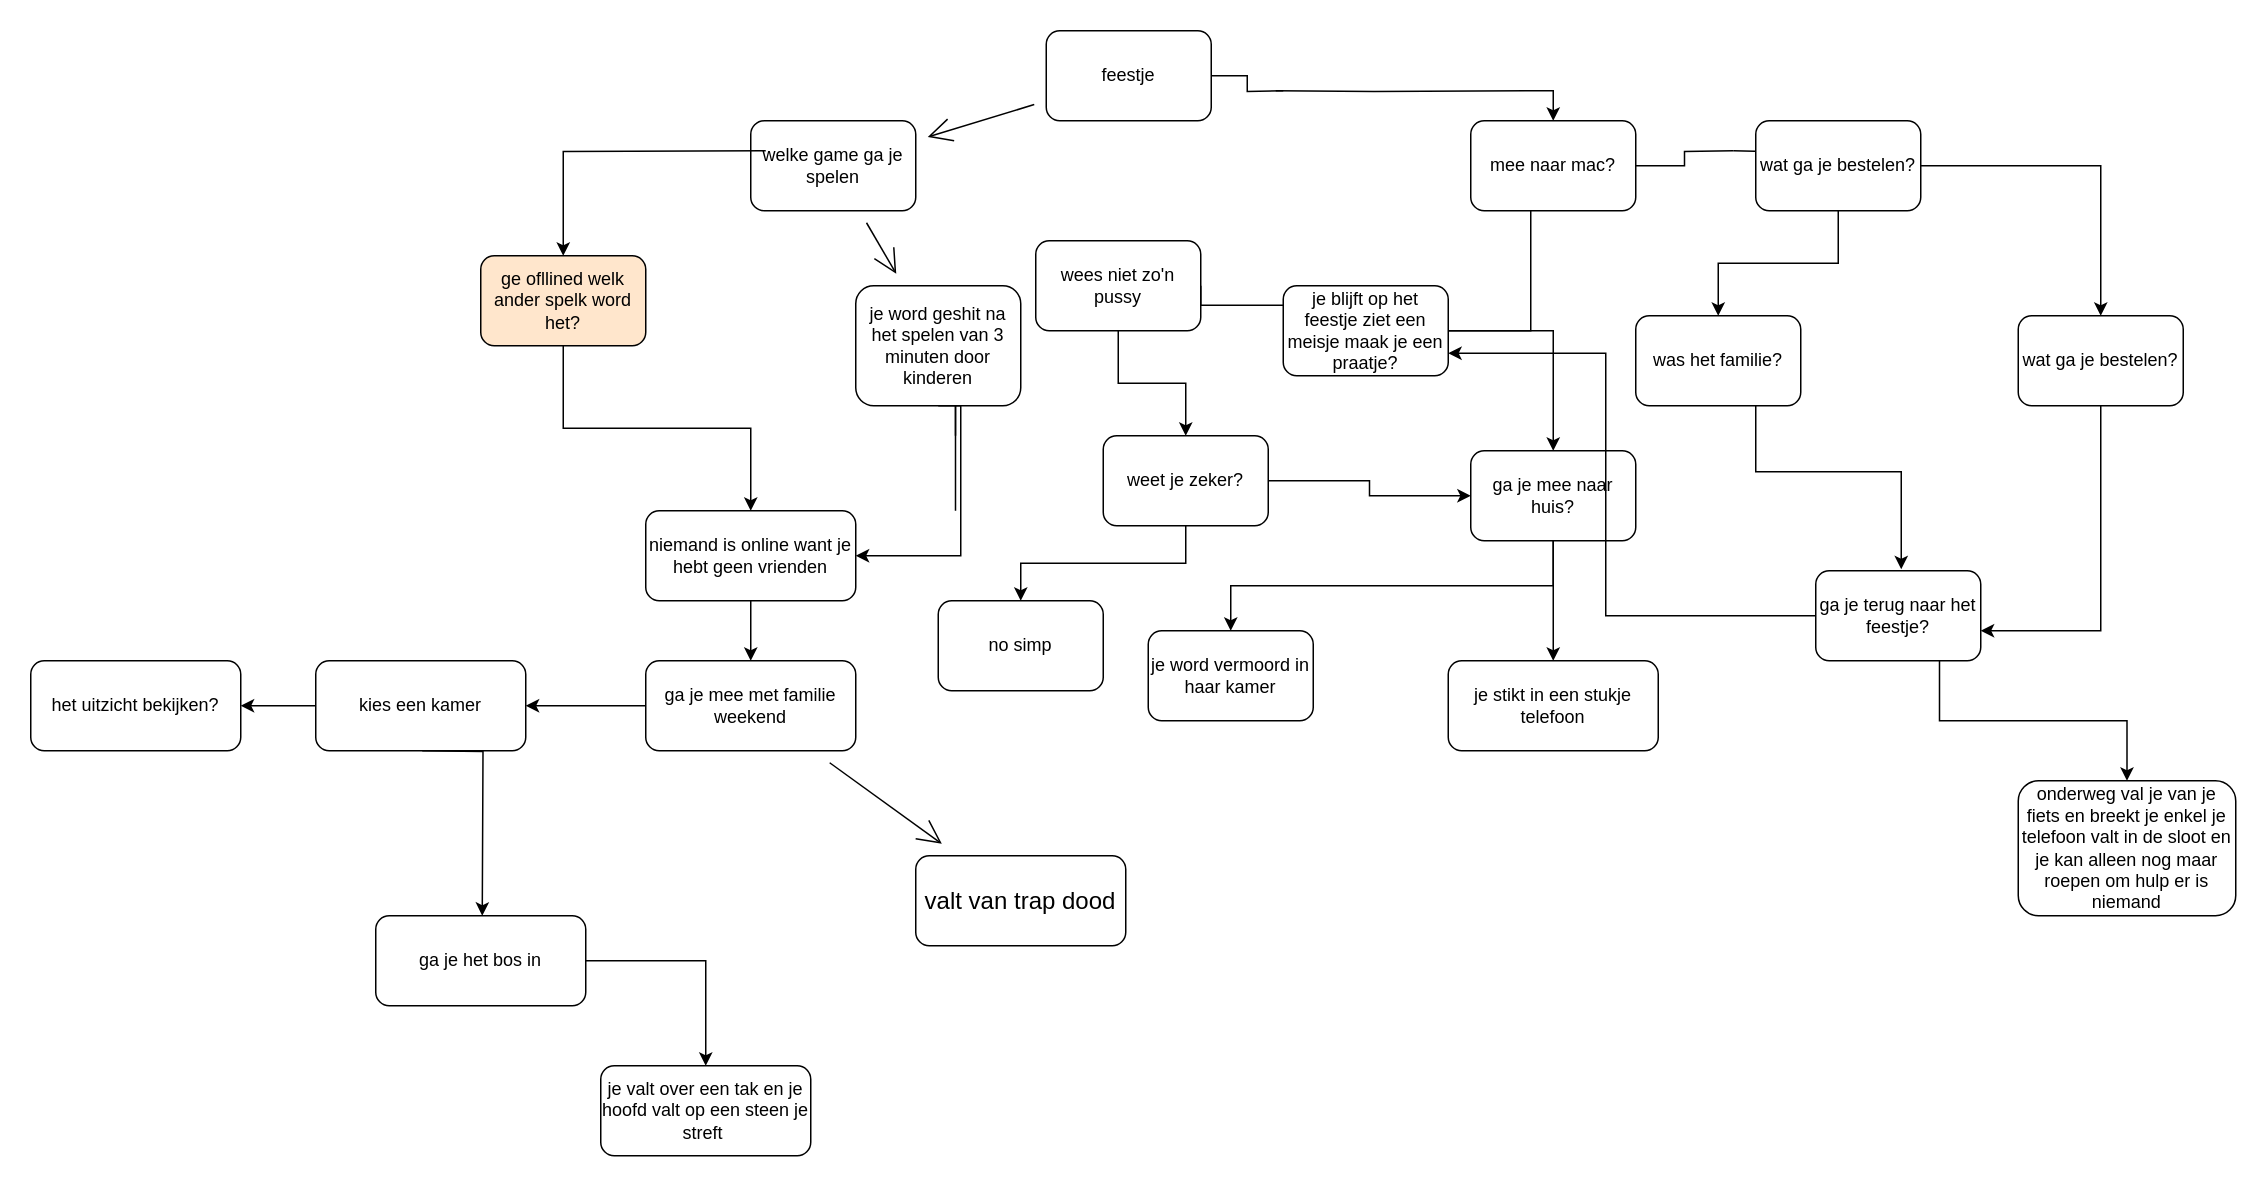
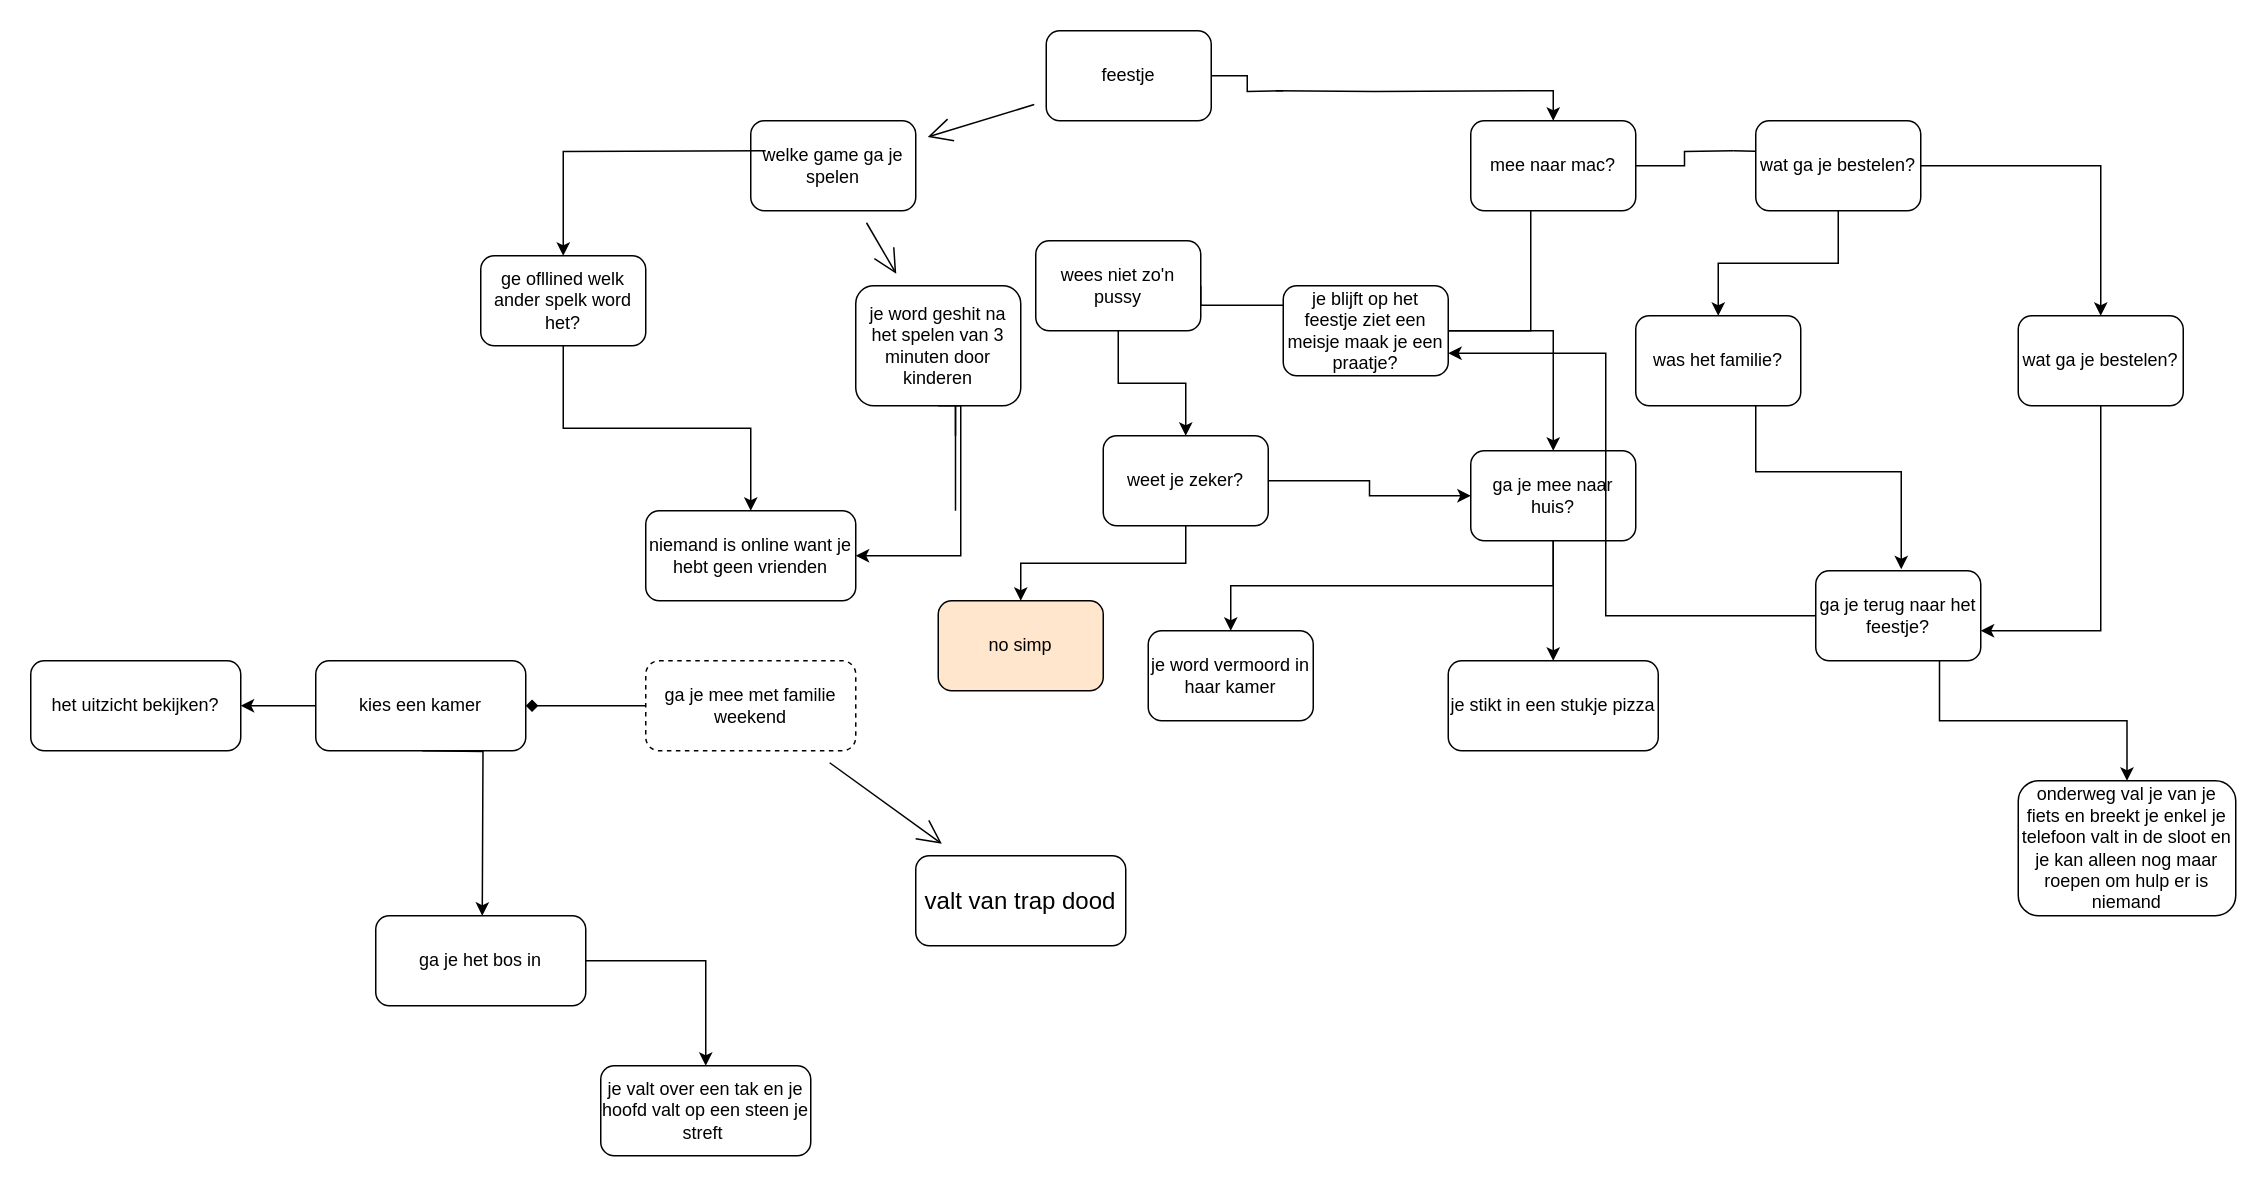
(563, 301) -> (563, 301)
(751, 626) -> none
(1021, 646) -> (1021, 646)
(537, 706) -> (538, 706)
(751, 706) -> (751, 706)
(1553, 706) -> (1553, 706)
